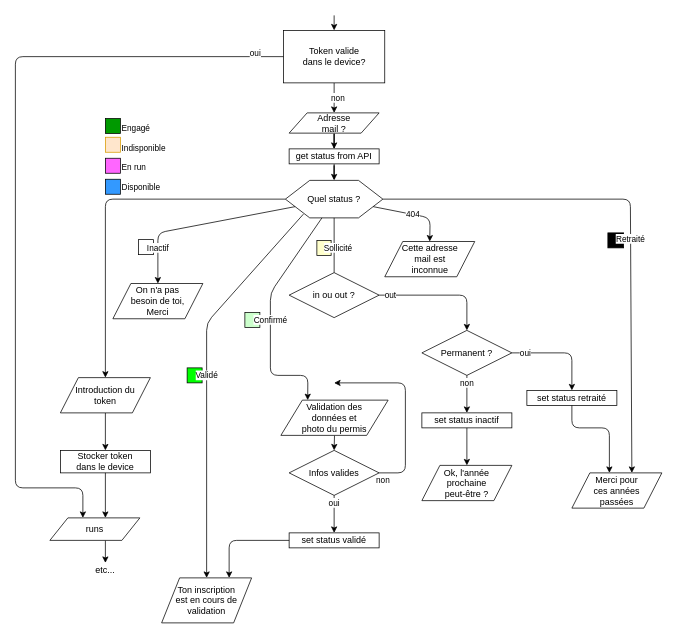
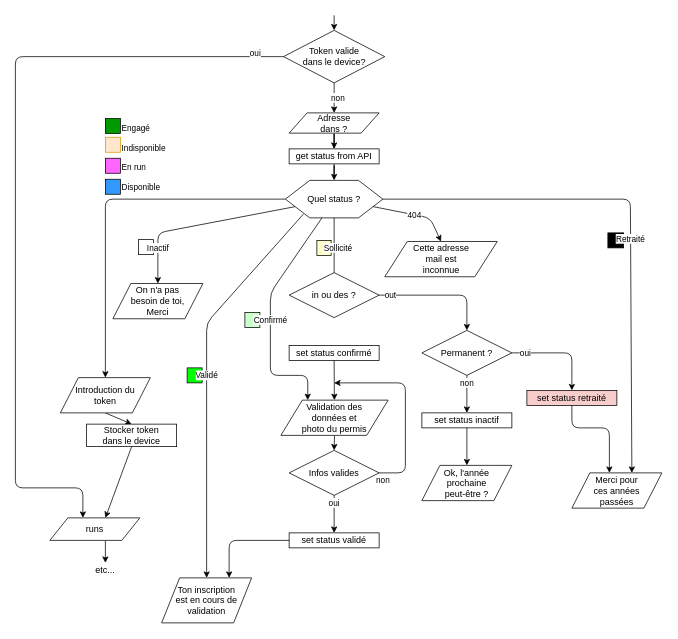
(334, 57) -> (334, 57)
(334, 123) -> (334, 123)
(430, 259) -> (441, 259)
(334, 295) -> (334, 295)
none -> (334, 353)
none -> (334, 378)
(572, 398) -> (572, 398)
(105, 462) -> (132, 435)
